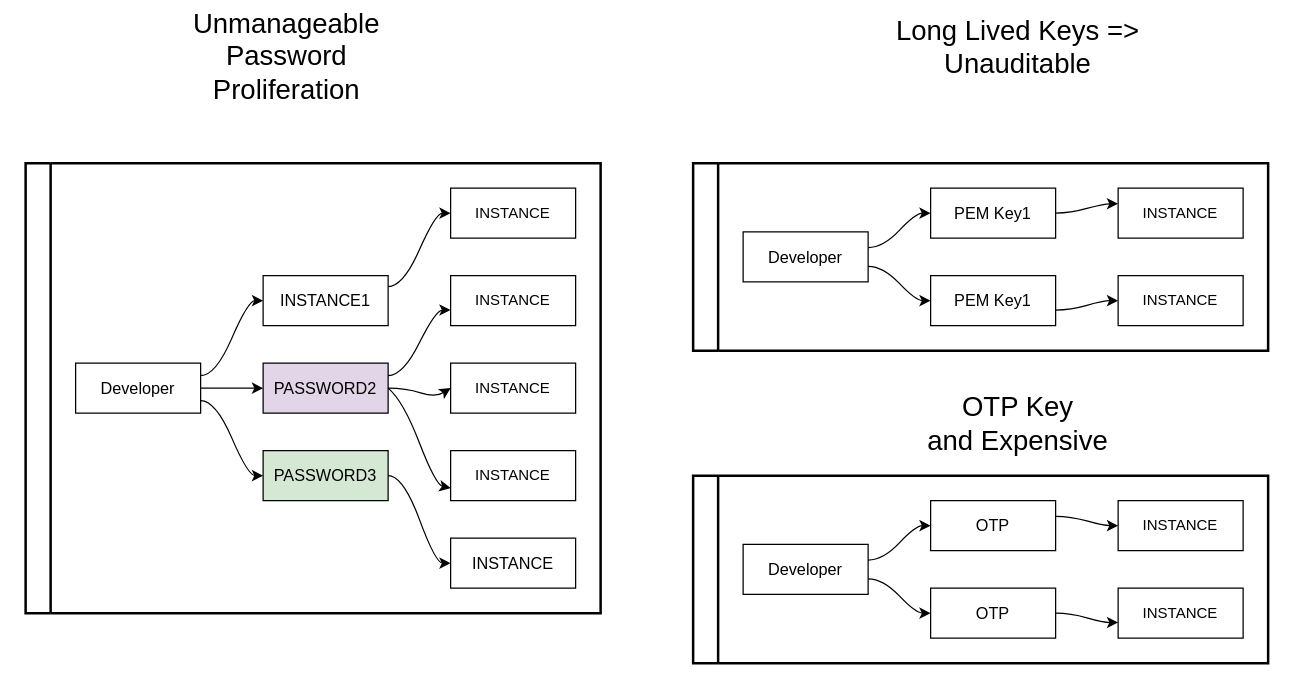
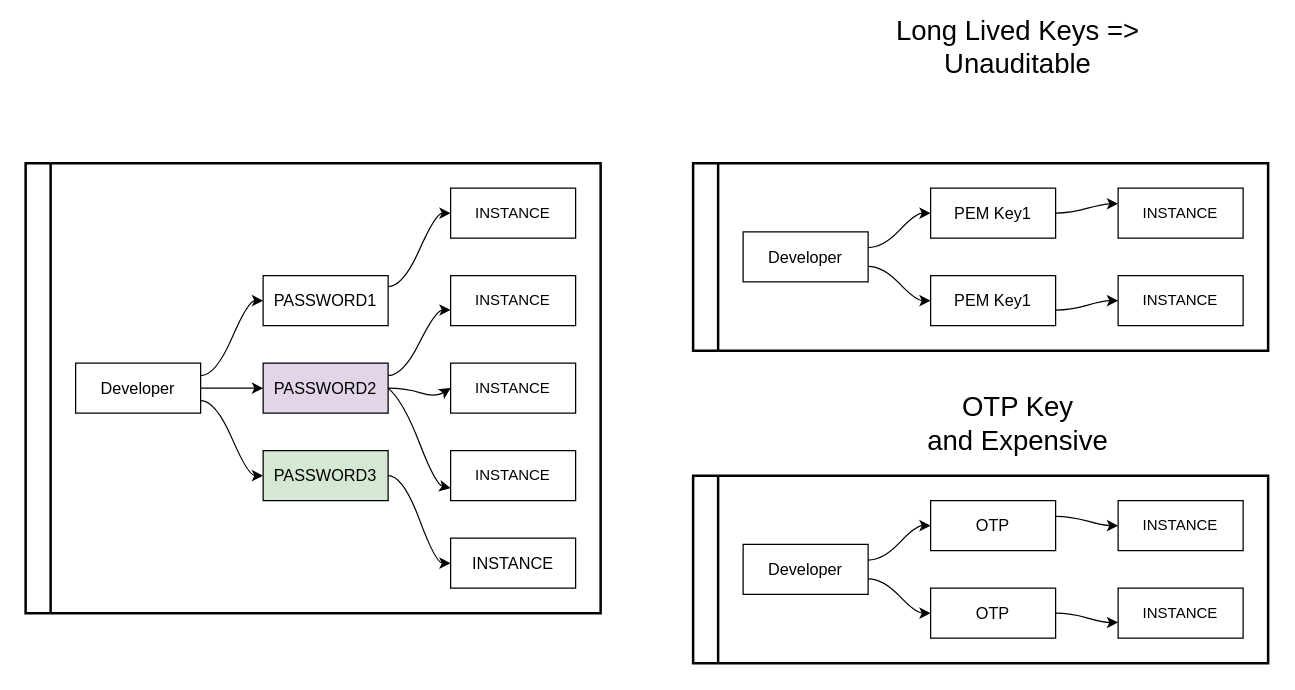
(287, 57) -> none
(326, 301) -> (326, 301)
